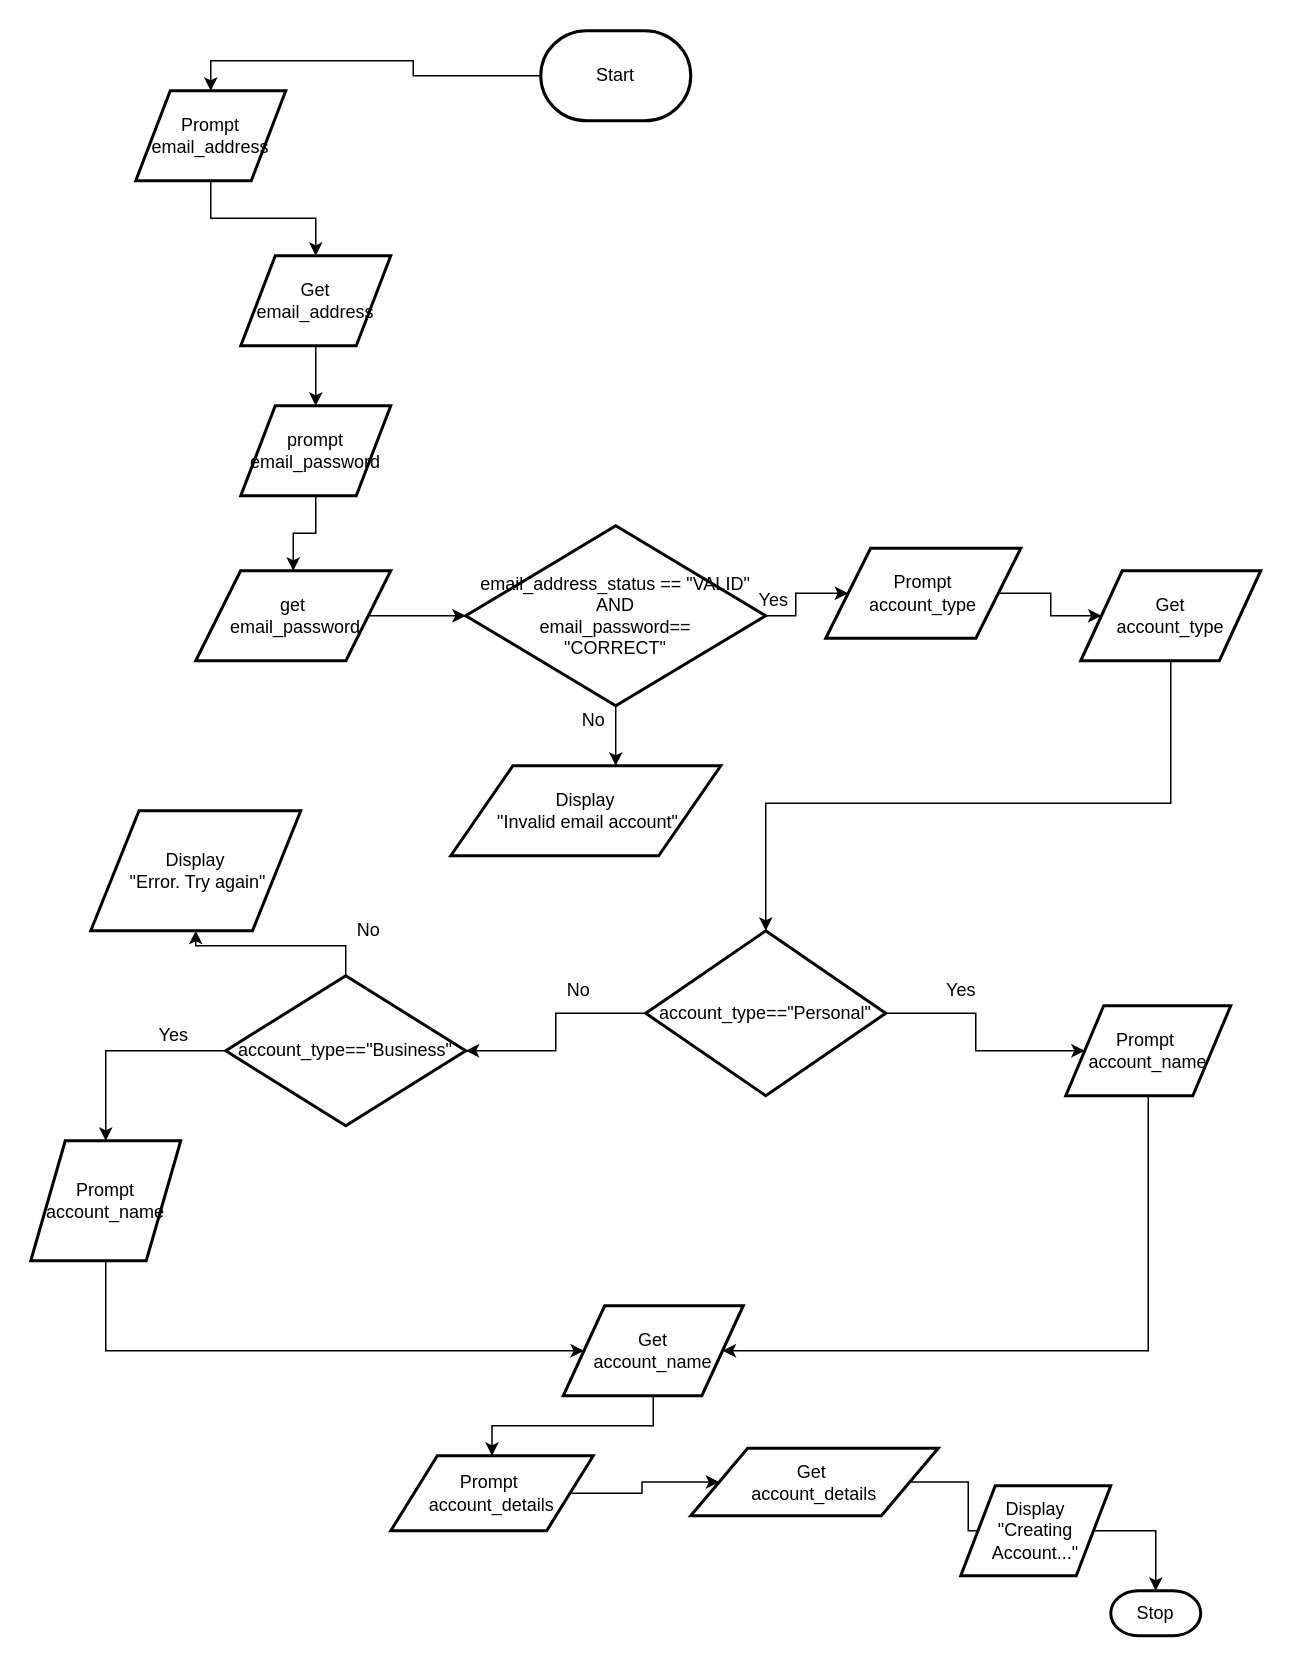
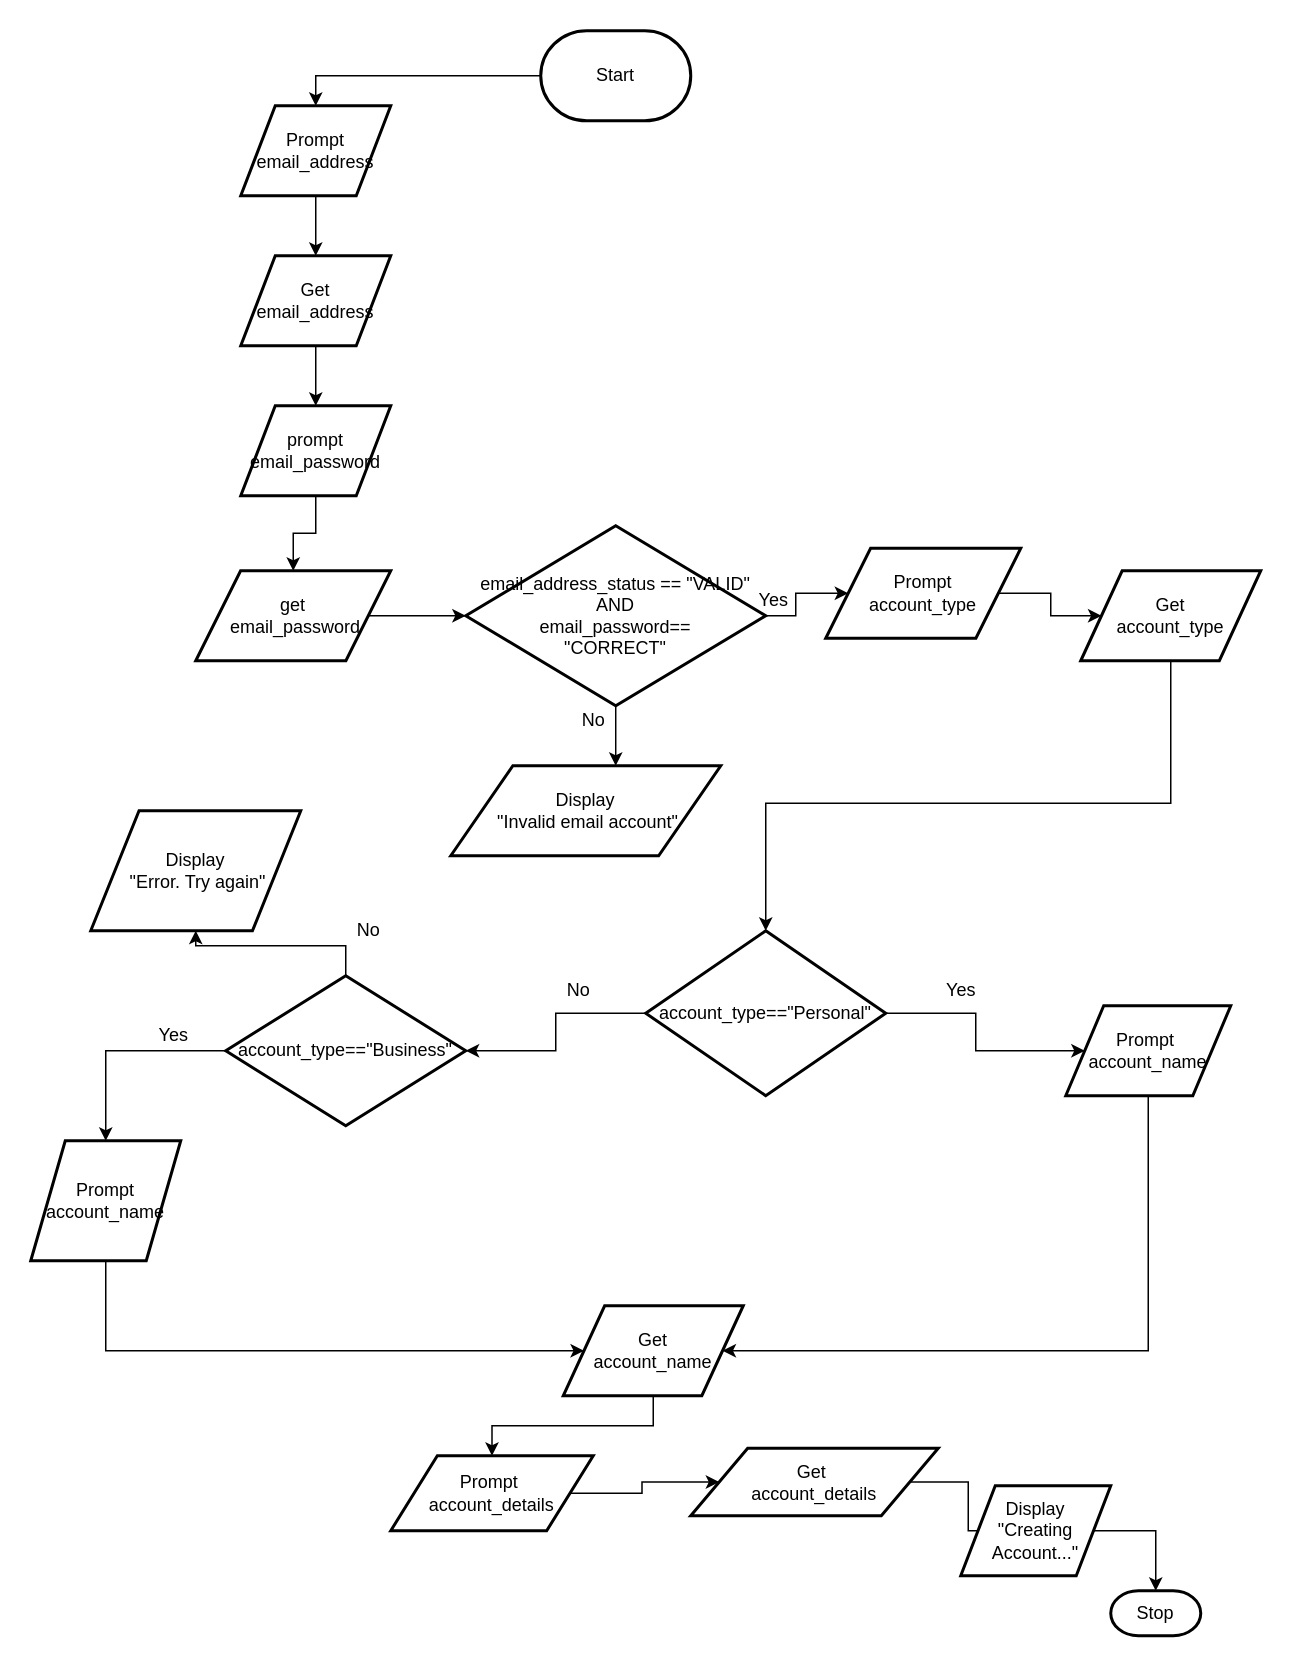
(211, 136) -> (316, 151)
